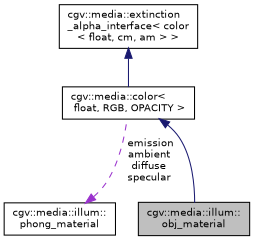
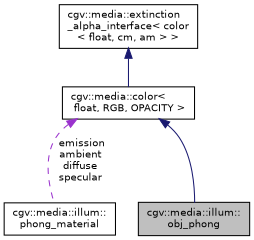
(117, 161) -> (48, 161)
(194, 219) -> (194, 219)
